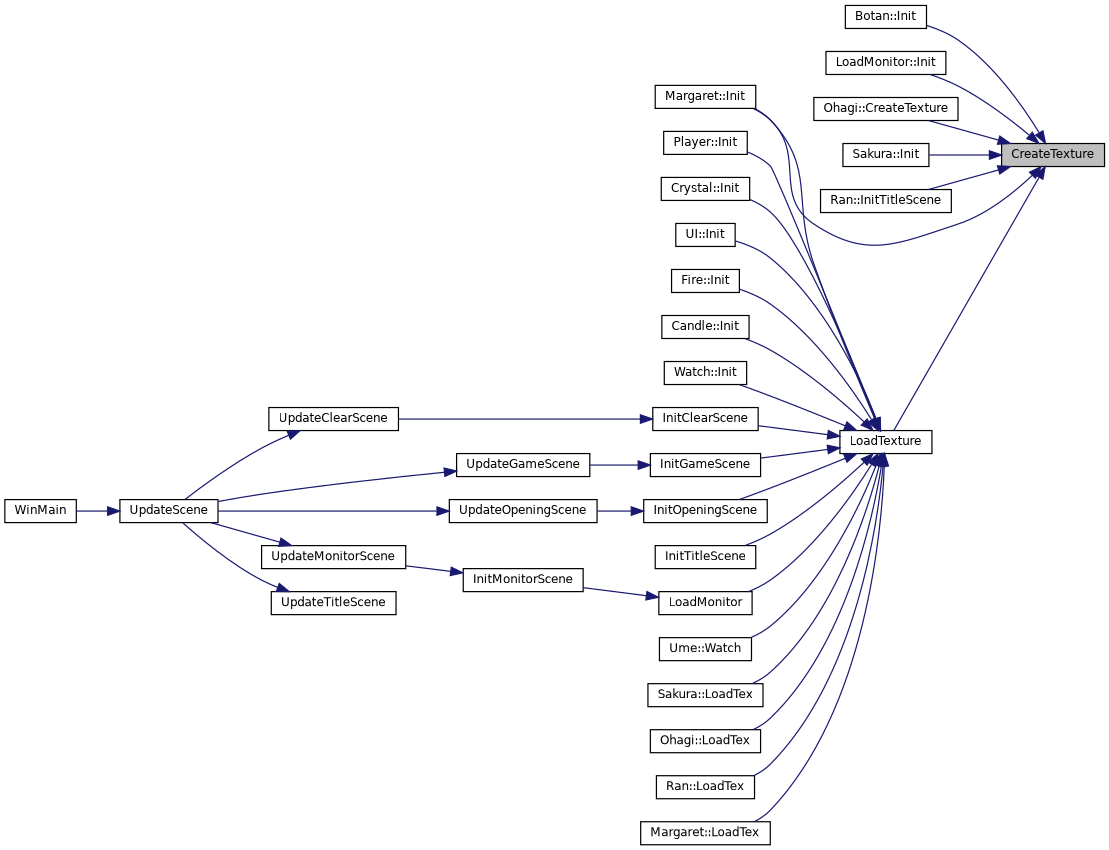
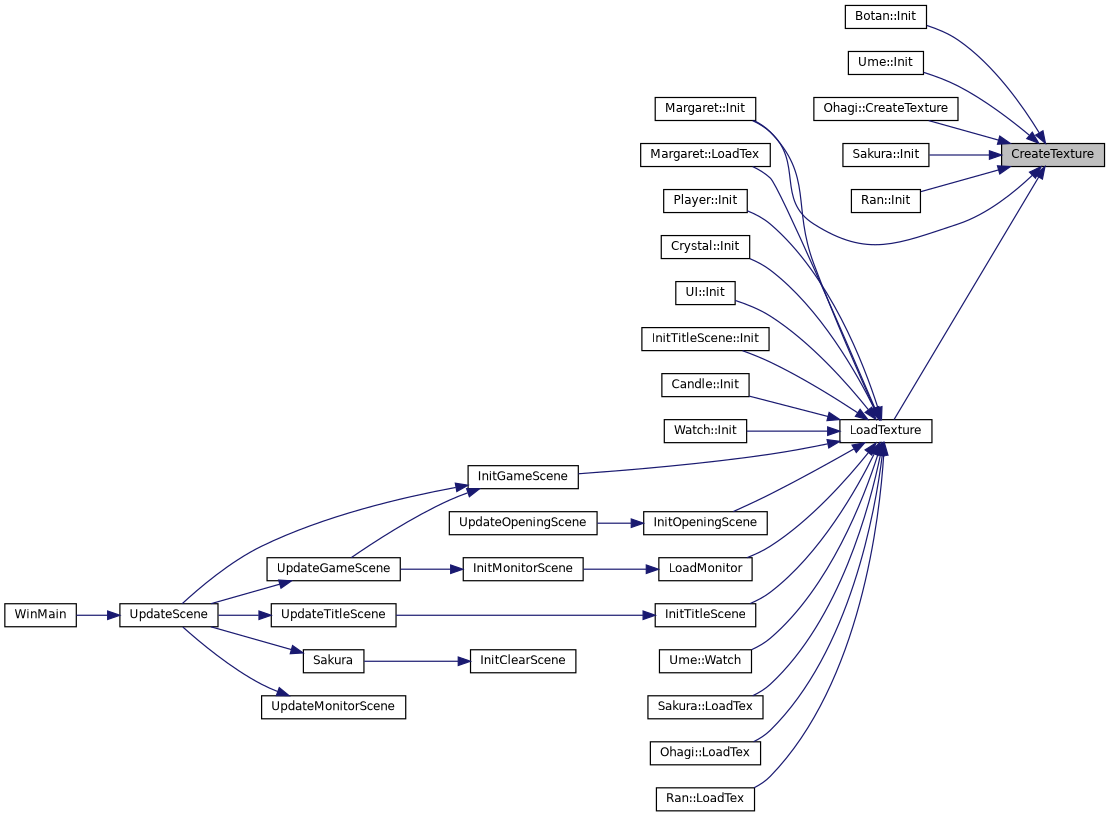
(886, 63) -> (886, 63)
(886, 201) -> (886, 201)
(705, 281) -> (705, 339)
(334, 419) -> (334, 661)
(793, 430) -> none
(327, 511) -> (310, 526)
(428, 569) -> (425, 569)
none -> (520, 615)
